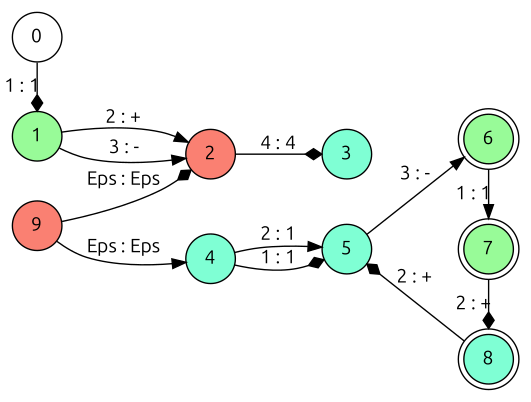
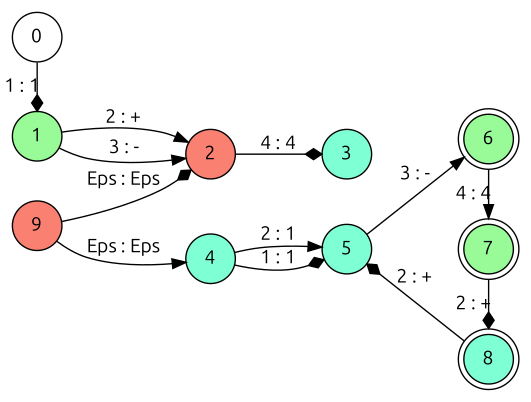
(474, 194) -> (474, 194)
